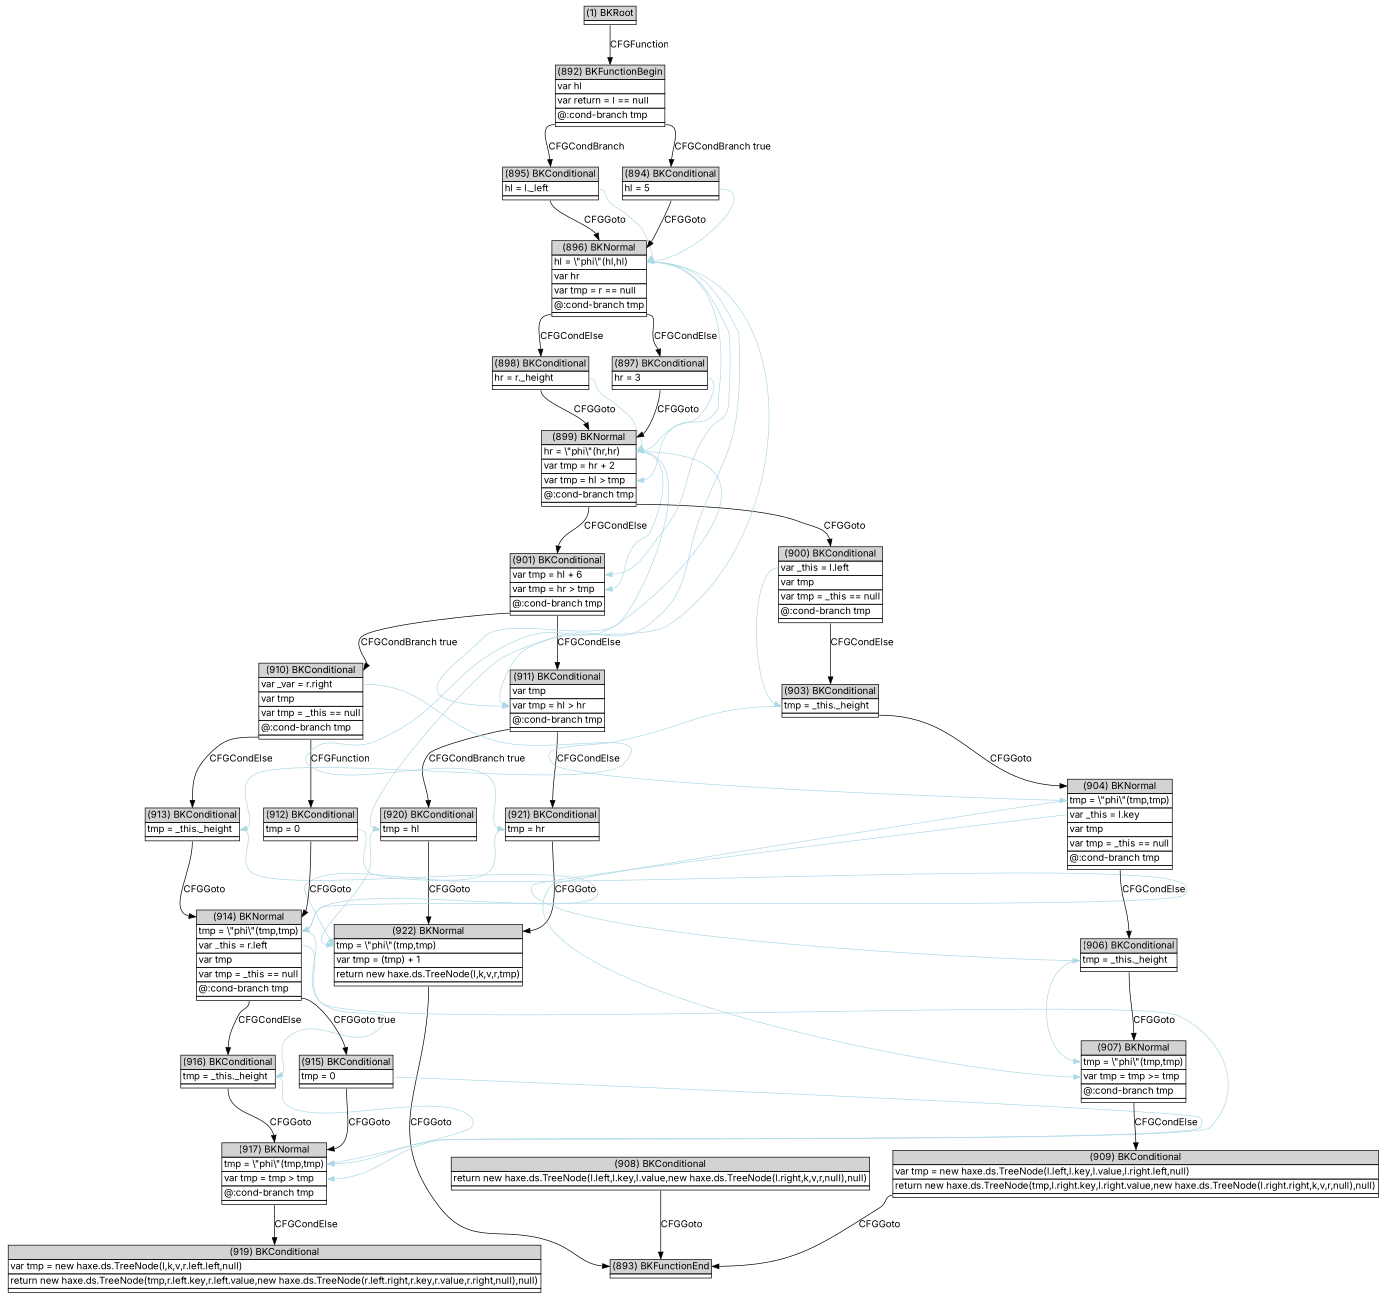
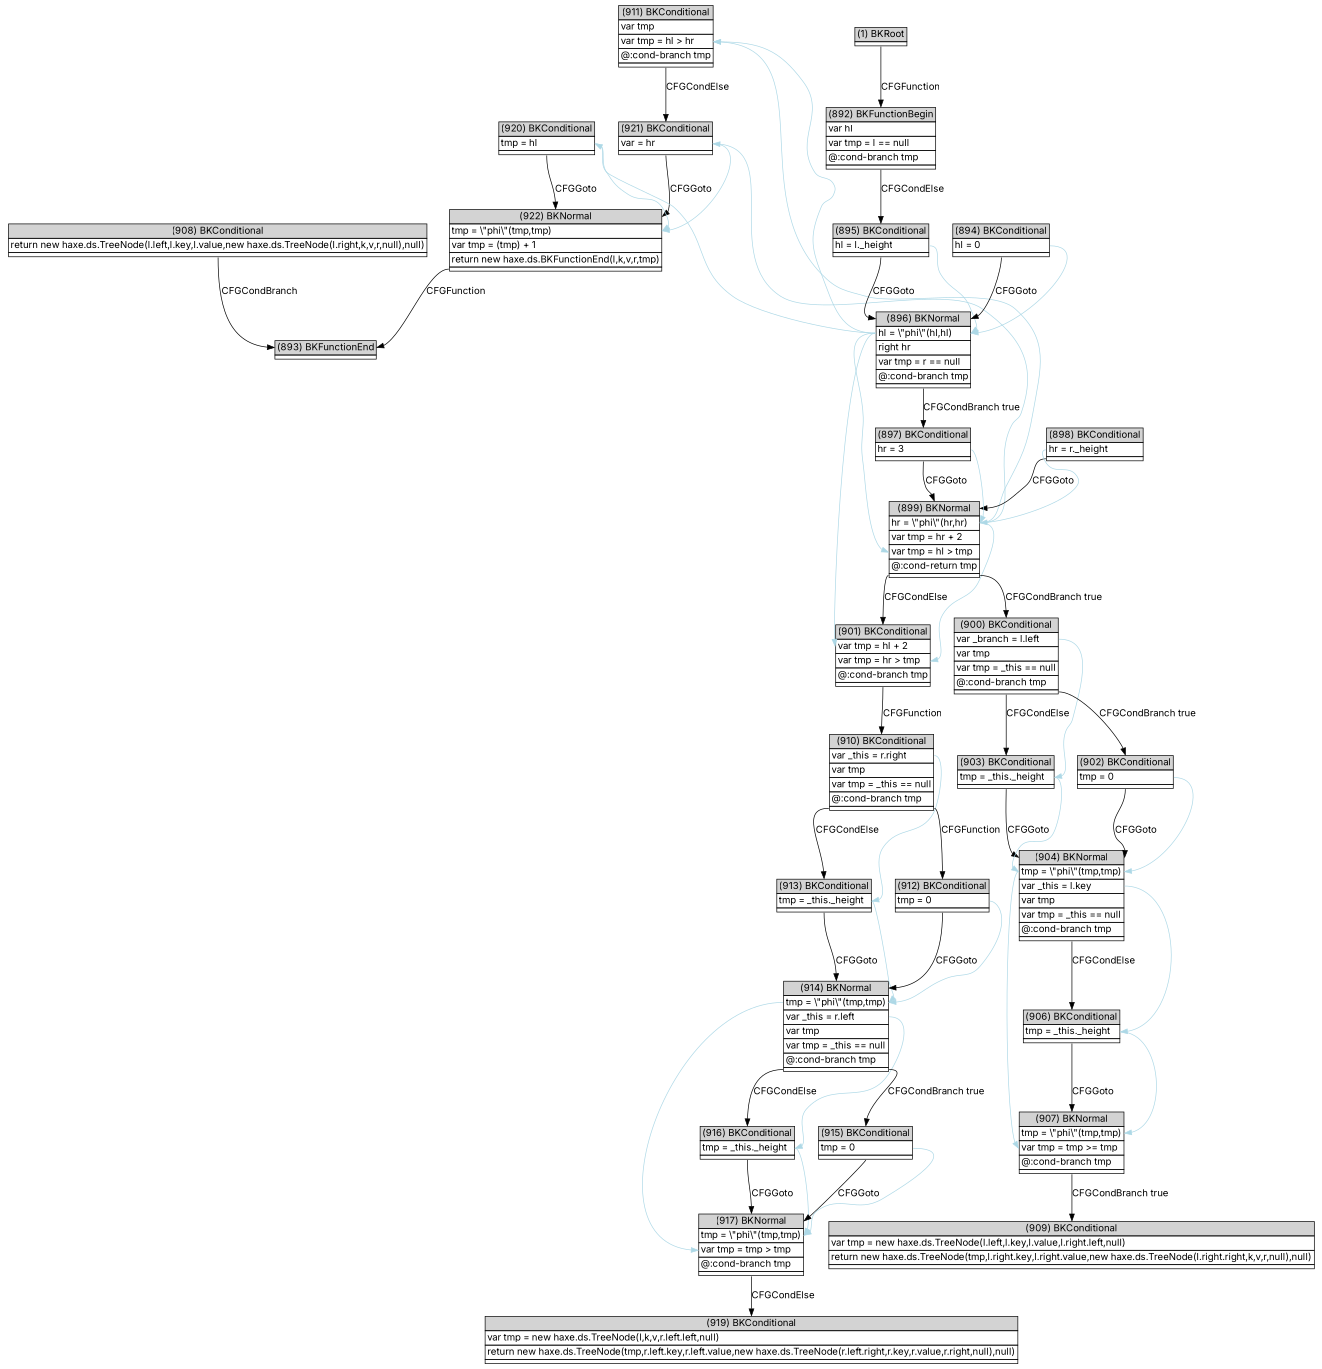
(603, 101) -> (869, 143)
(675, 139) -> none
(587, 147) -> (913, 189)
(527, 188) -> (864, 245)
(637, 188) -> (968, 245)
(567, 276) -> (895, 347)
(539, 328) -> none
(686, 337) -> (972, 408)
(589, 495) -> (934, 566)
(845, 526) -> (1054, 597)
(815, 568) -> (998, 639)
(547, 575) -> (873, 646)
(557, 641) -> none
(409, 643) -> (913, 714)
(297, 684) -> (869, 756)
(445, 746) -> none
none -> (1125, 772)
(526, 829) -> (638, 143)
(428, 974) -> (556, 260)
(365, 1021) -> (936, 1092)
(431, 1123) -> (456, 291)
(1166, 1123) -> (1121, 1194)
(682, 1225) -> (260, 291)
(813, 1247) -> none
